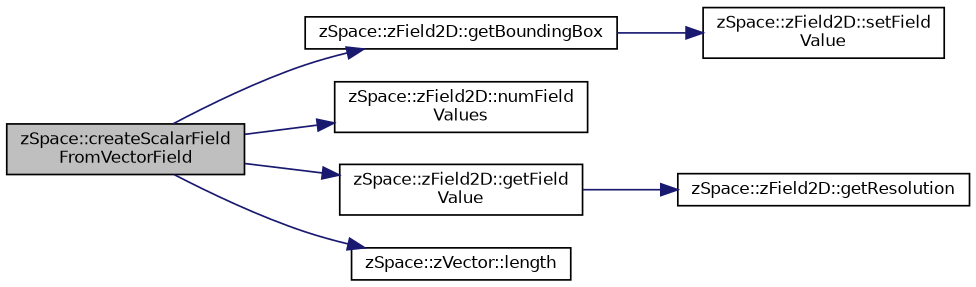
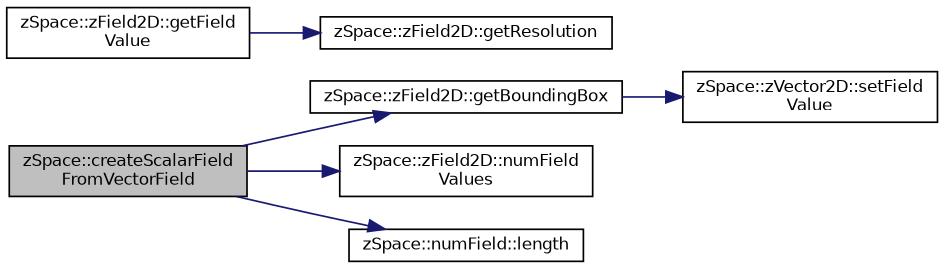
(824, 33) -> (810, 97)
(284, 168) -> none
(461, 264) -> (466, 245)
